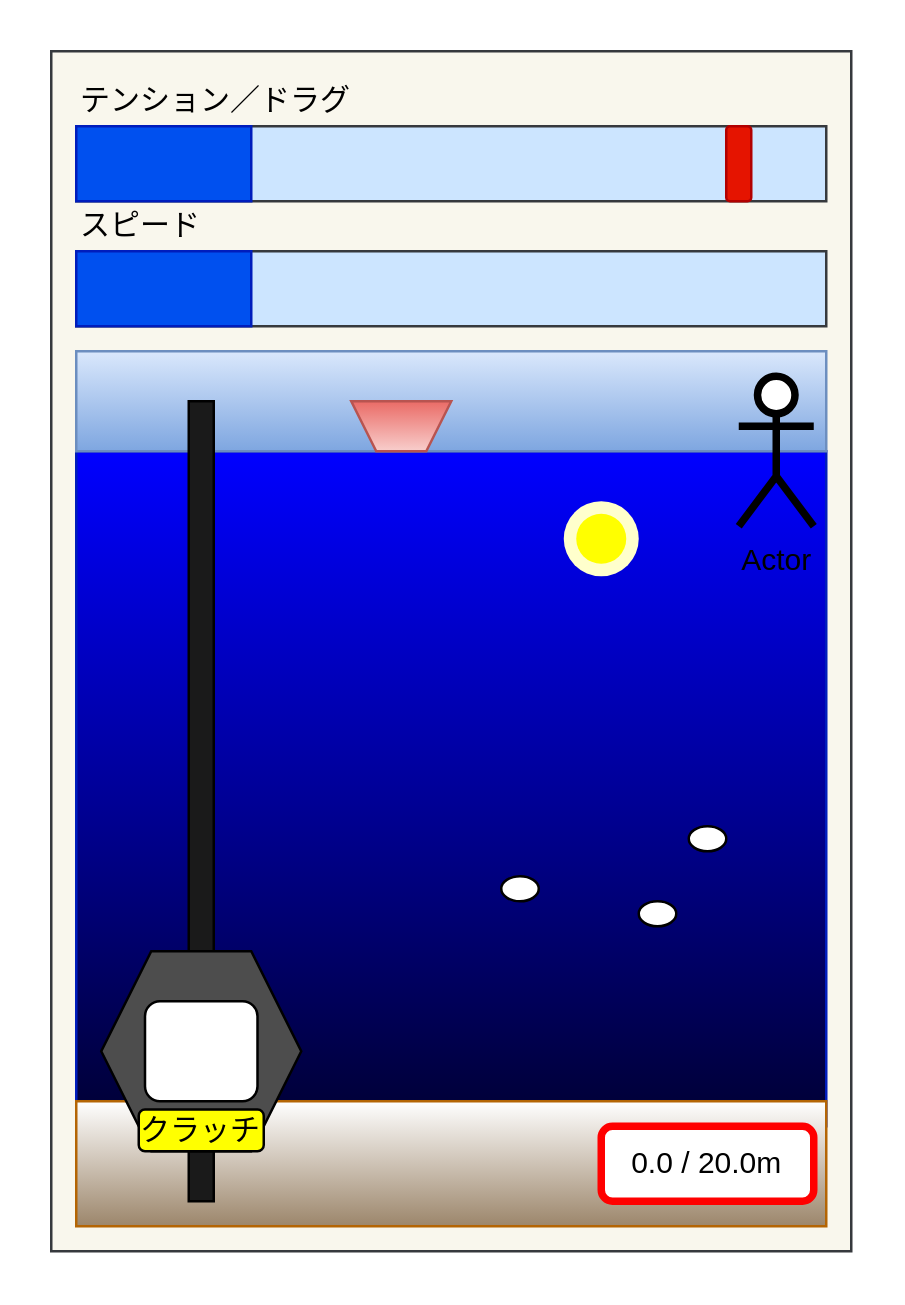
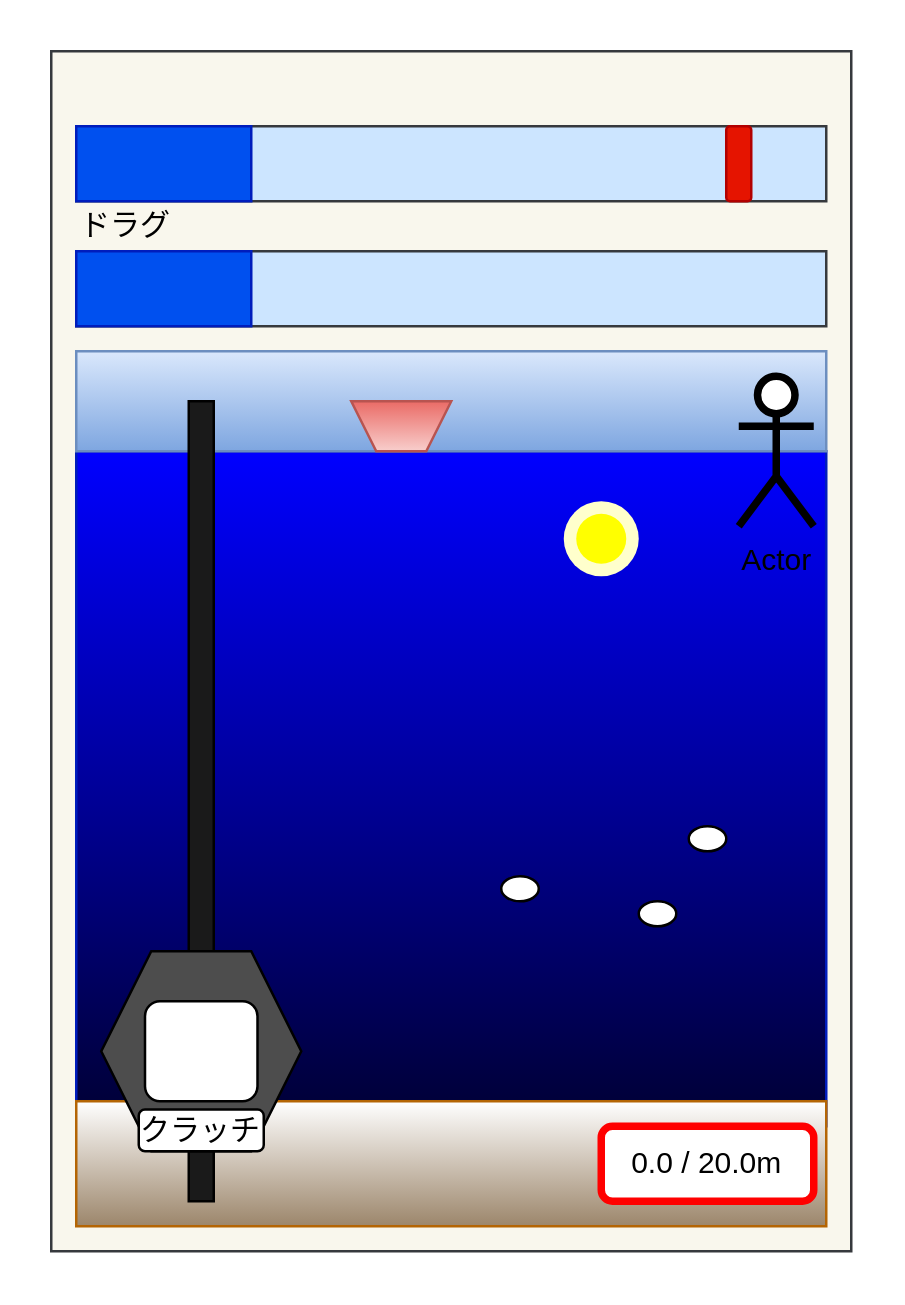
(226, 101) -> none
(141, 226) -> (126, 226)
(201, 1130) -> (201, 1130)
